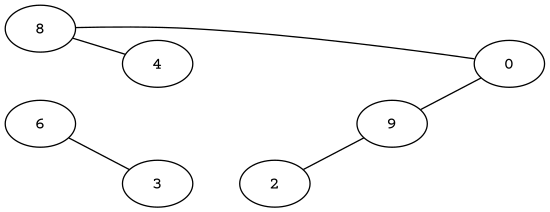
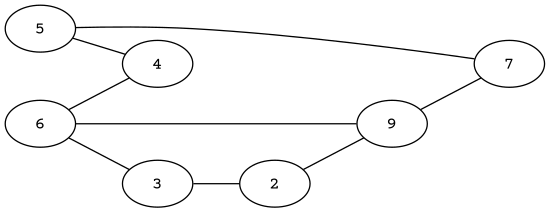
(40, 29) -> (40, 29)
(509, 64) -> (509, 64)
none -> (99, 94)
none -> (216, 124)
none -> (216, 184)
